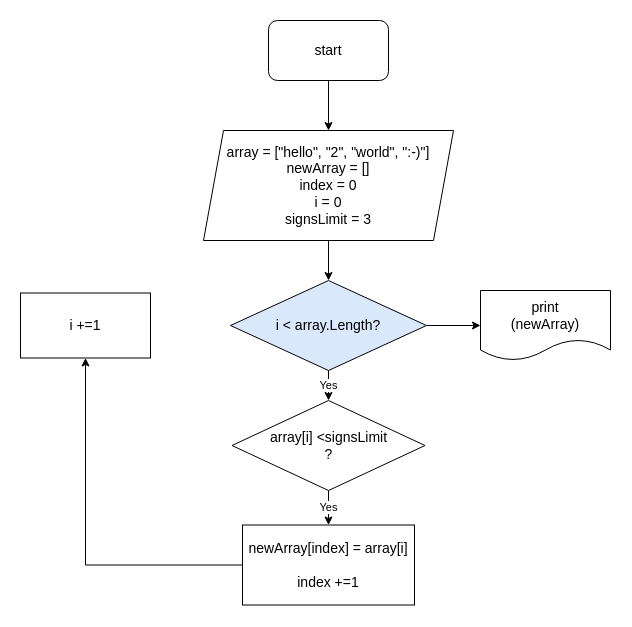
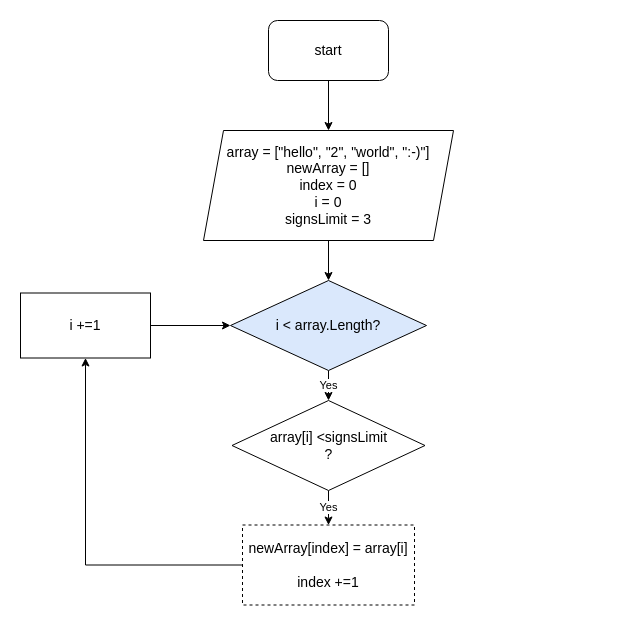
none -> (187, 326)
(450, 326) -> none
(546, 326) -> none
(329, 565) -> (329, 565)
